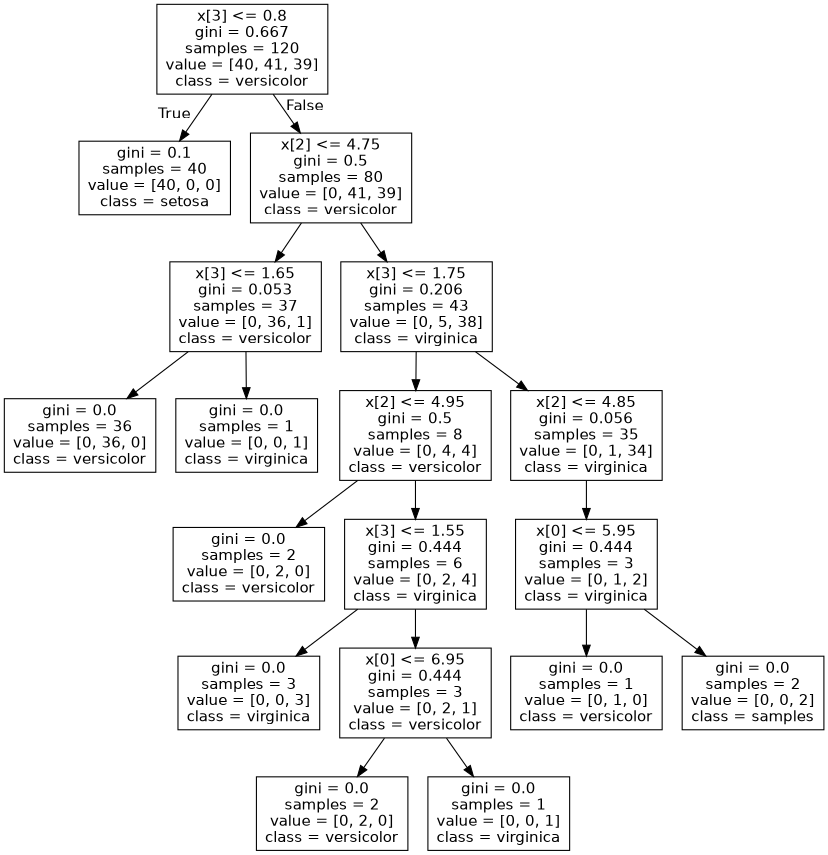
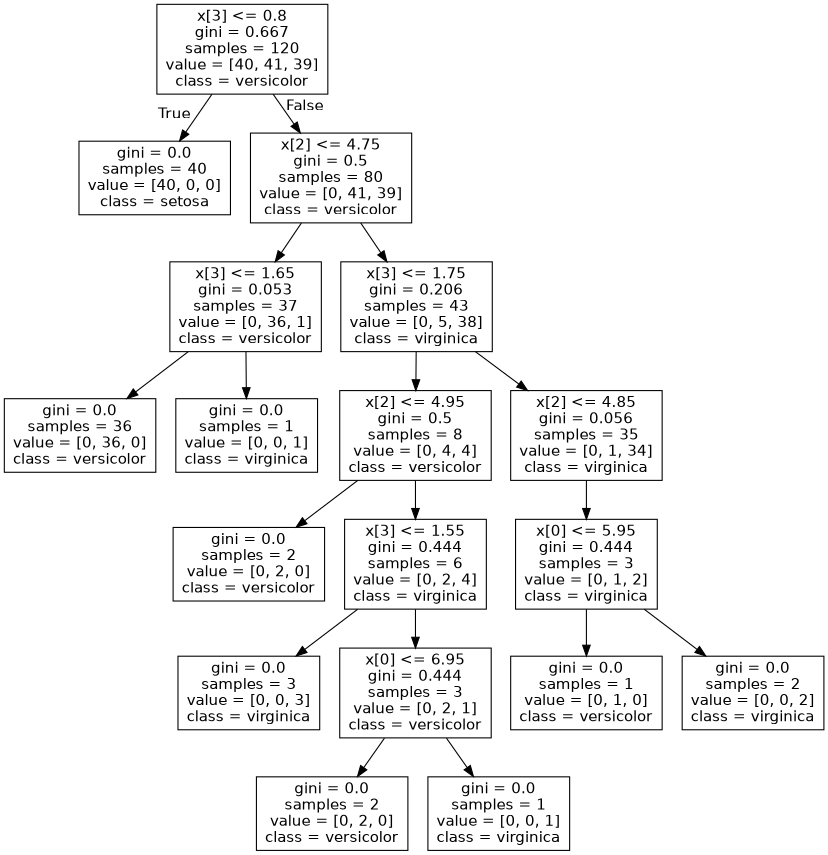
(155, 178) -> (155, 178)
(753, 693) -> (753, 693)
